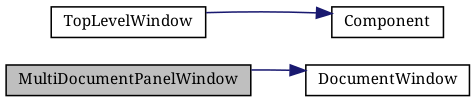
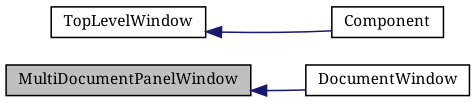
(261, 12) -> (277, 32)
(271, 70) -> (286, 90)
